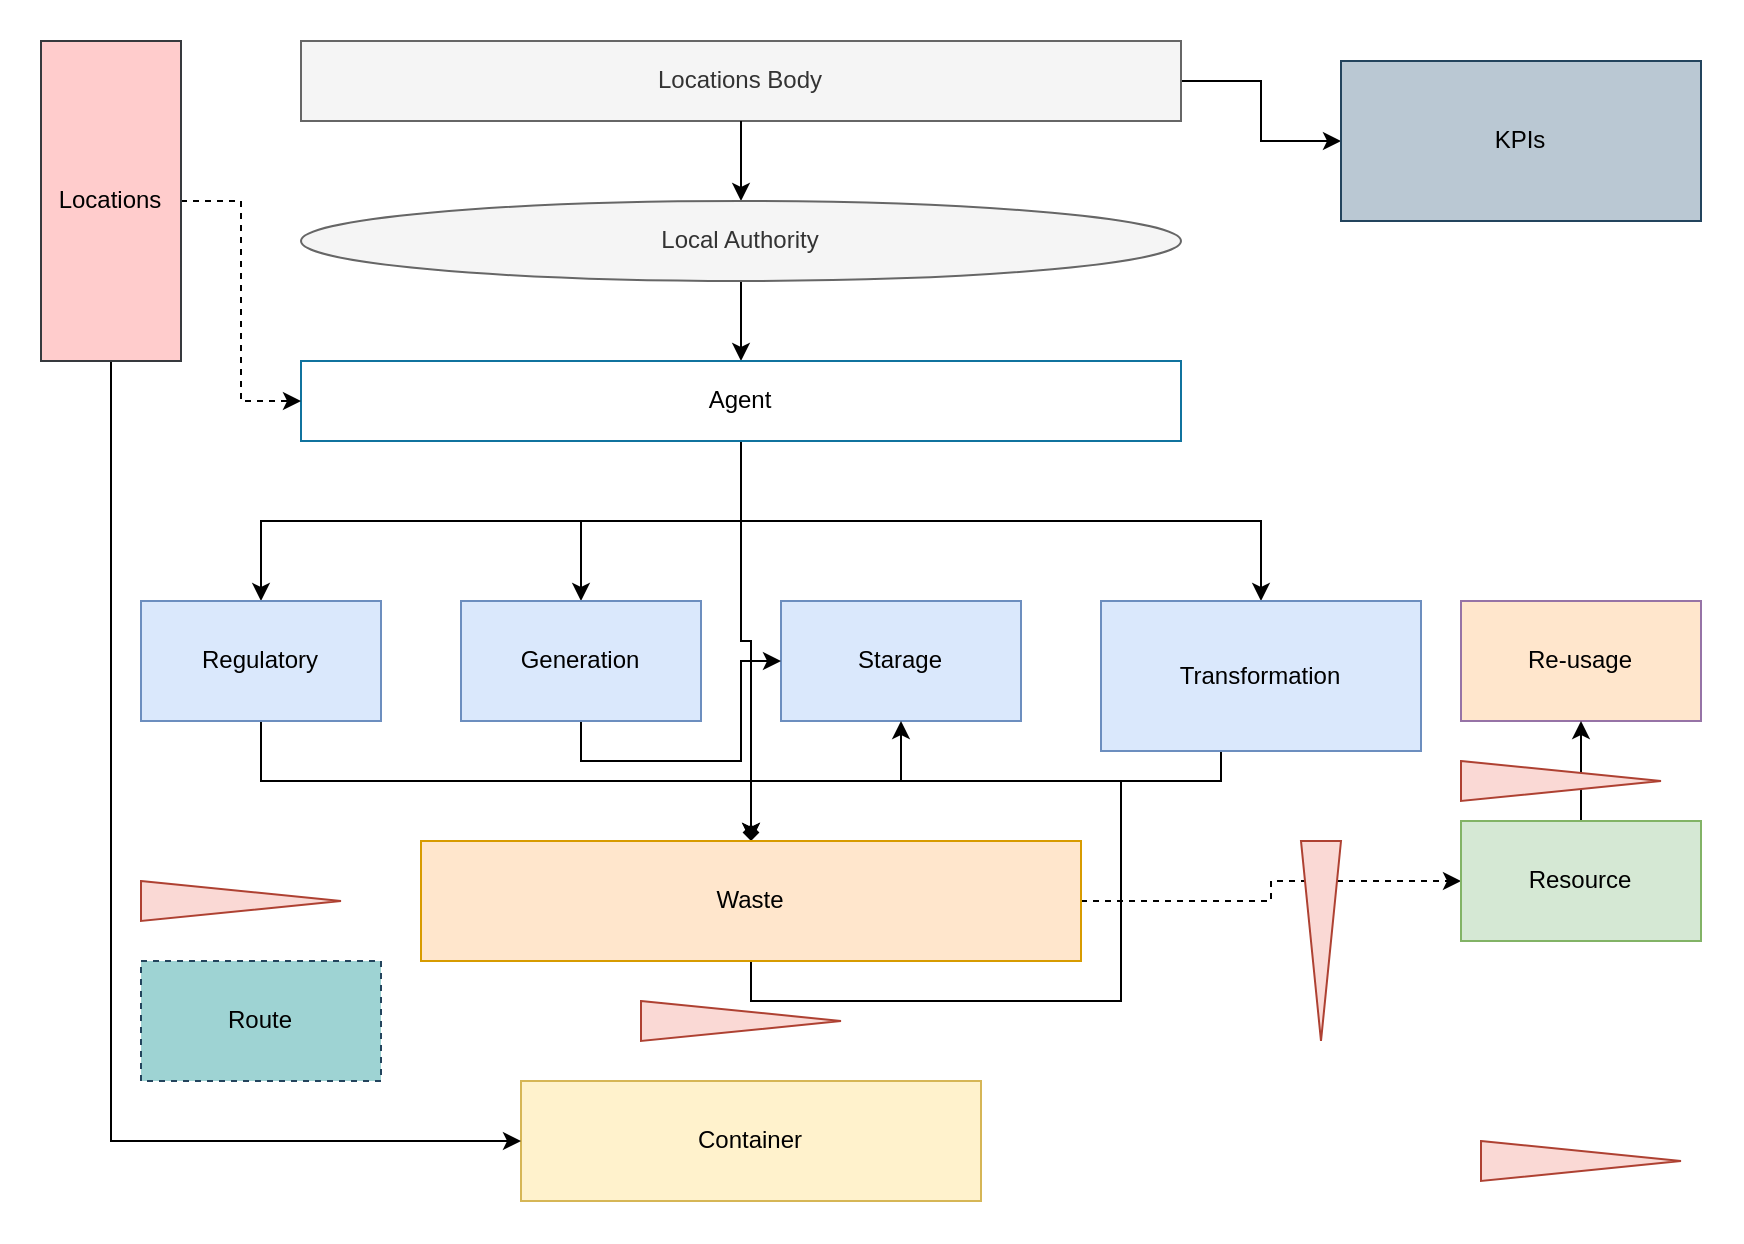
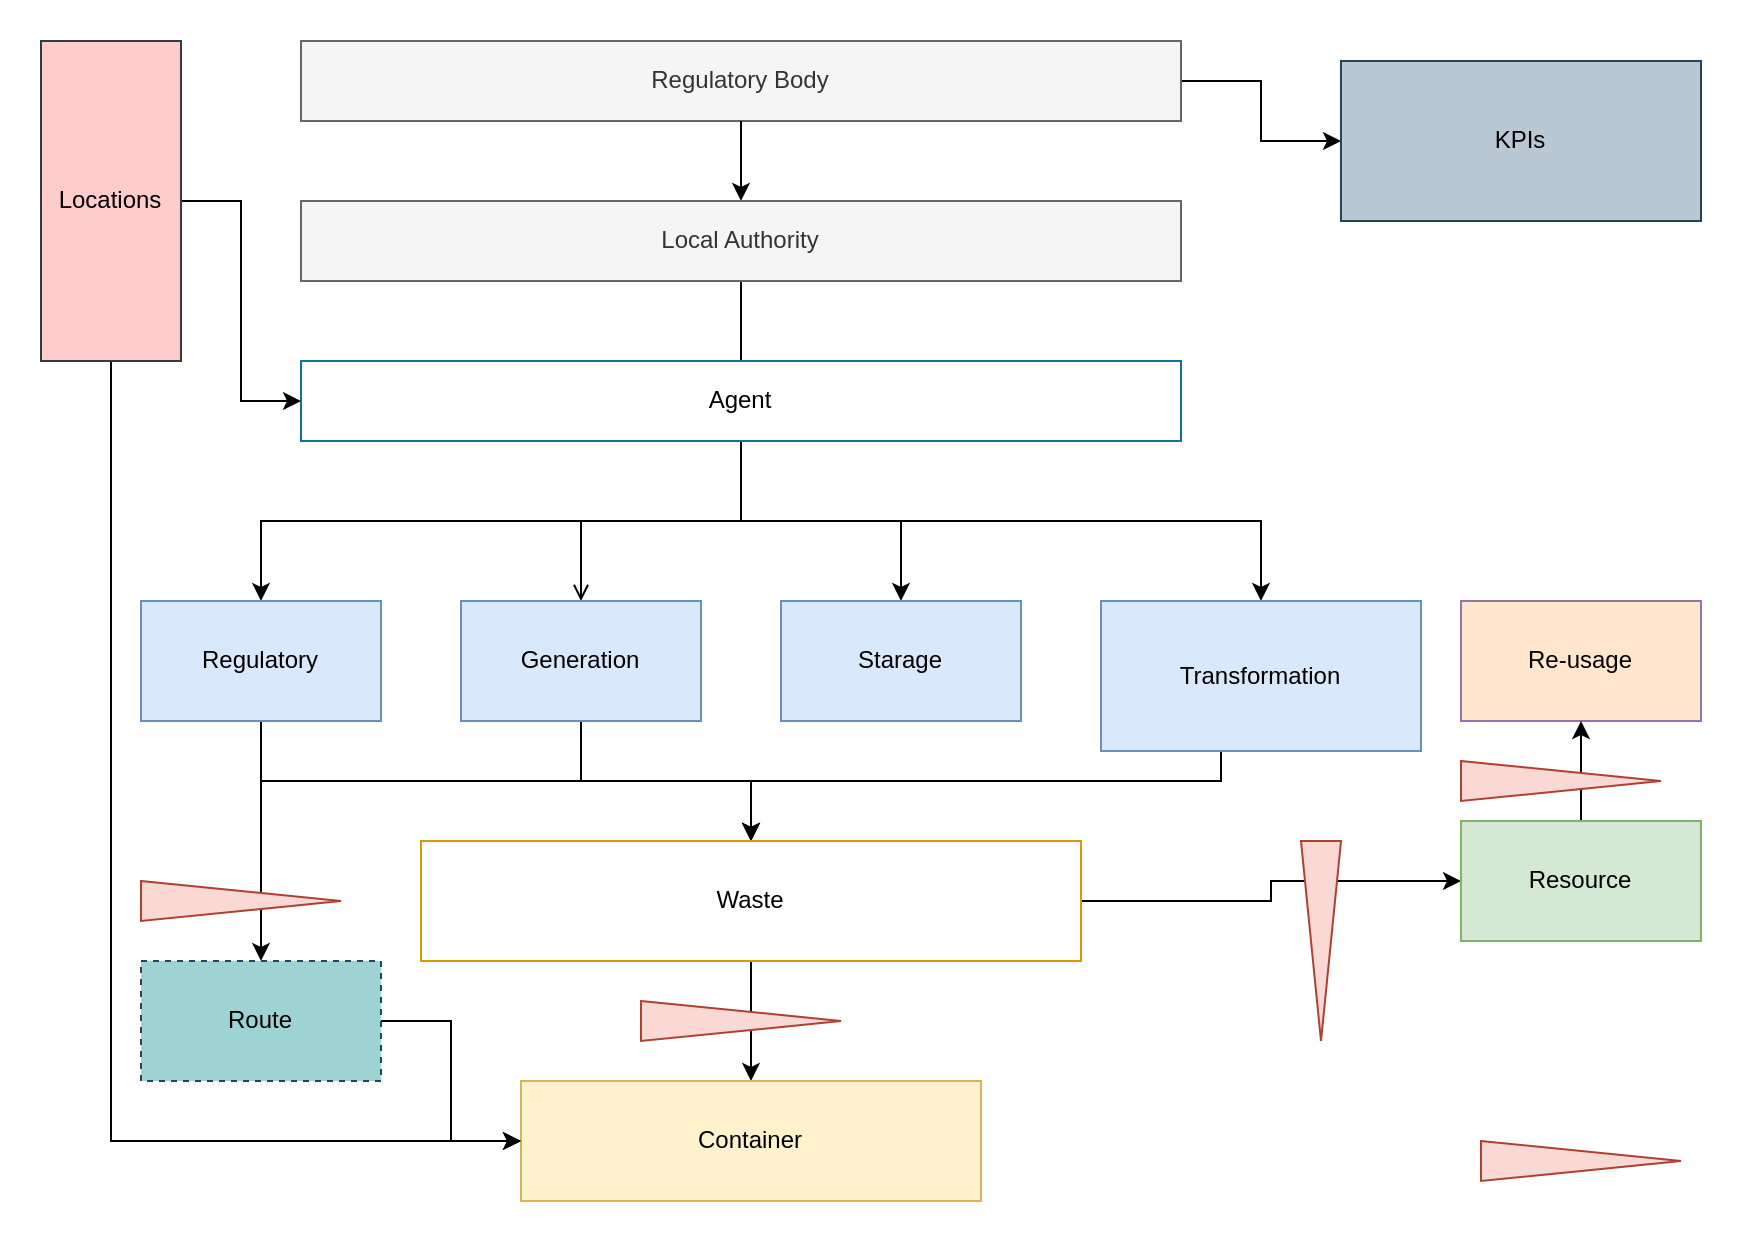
(741, 81) -> (741, 81)
(741, 241) -> (741, 241)
(241, 293) -> (241, 293)
(741, 346) -> (741, 351)
(581, 586) -> (581, 588)
(751, 646) -> (901, 556)
(723, 761) -> (581, 768)
(578, 781) -> (578, 781)
none -> (261, 839)
(751, 901) -> (751, 901)
(1202, 901) -> (1202, 901)
(1043, 1001) -> (751, 1048)
none -> (451, 1044)
